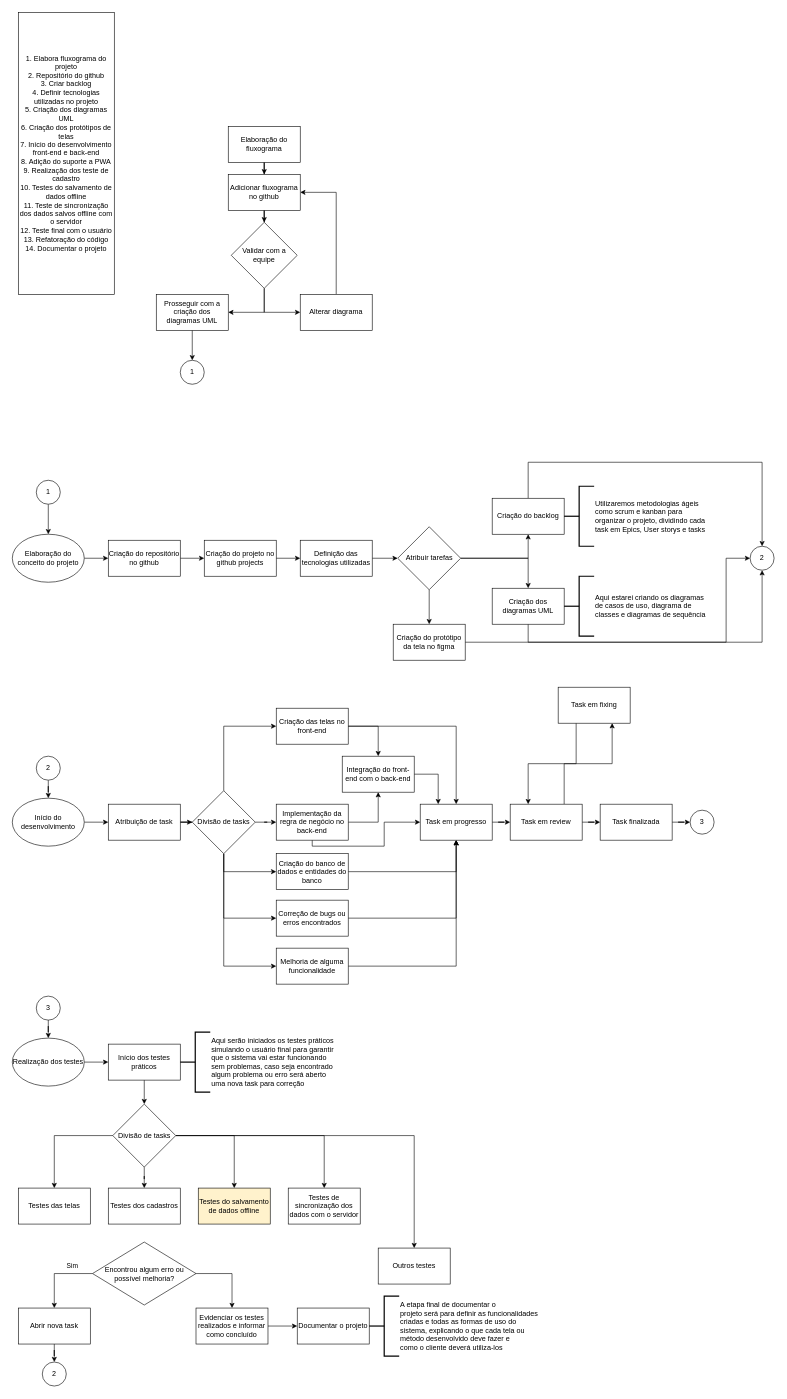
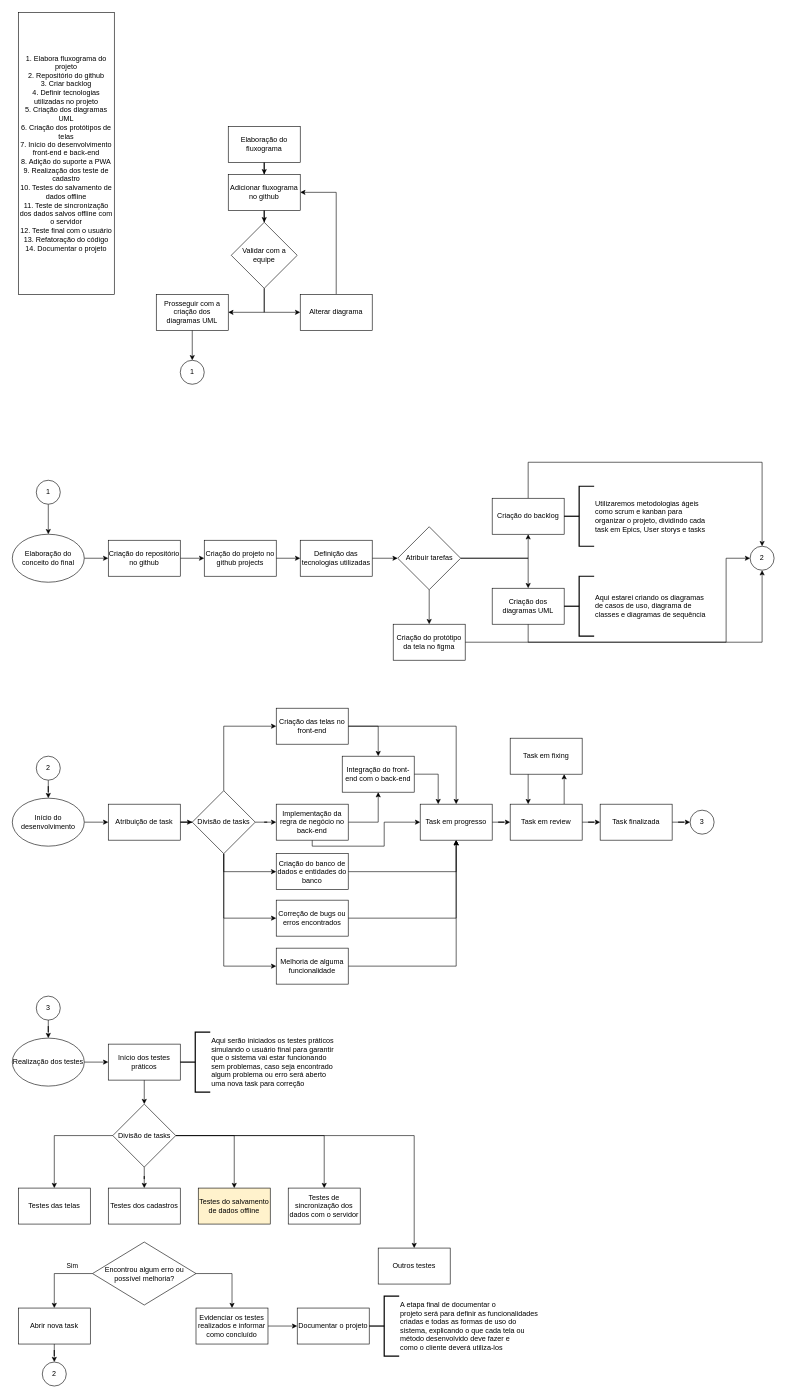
(48, 558) -> (48, 558)
(594, 705) -> (546, 756)
